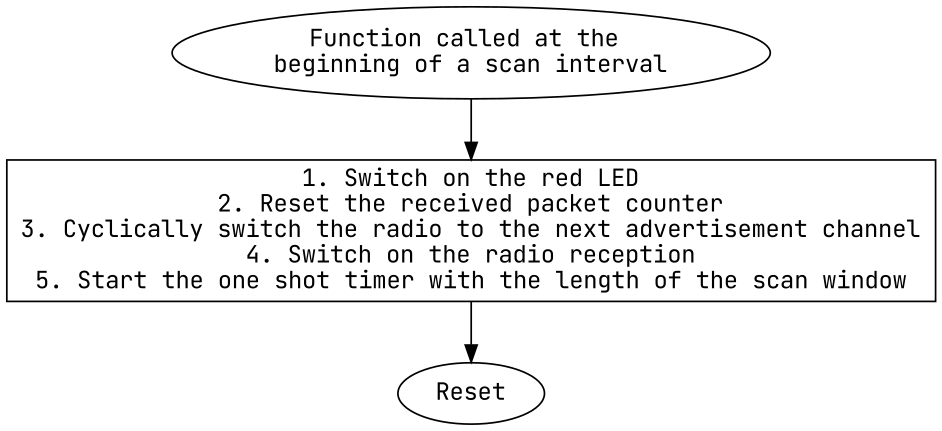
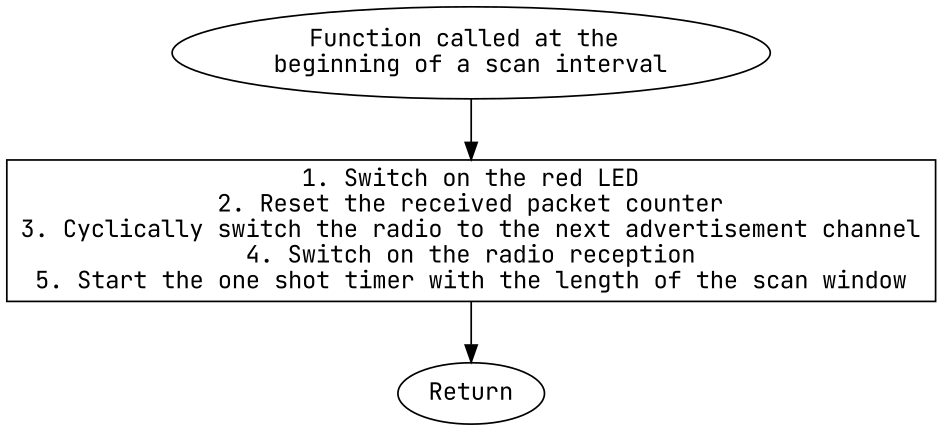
(471, 393) -> (471, 393)
